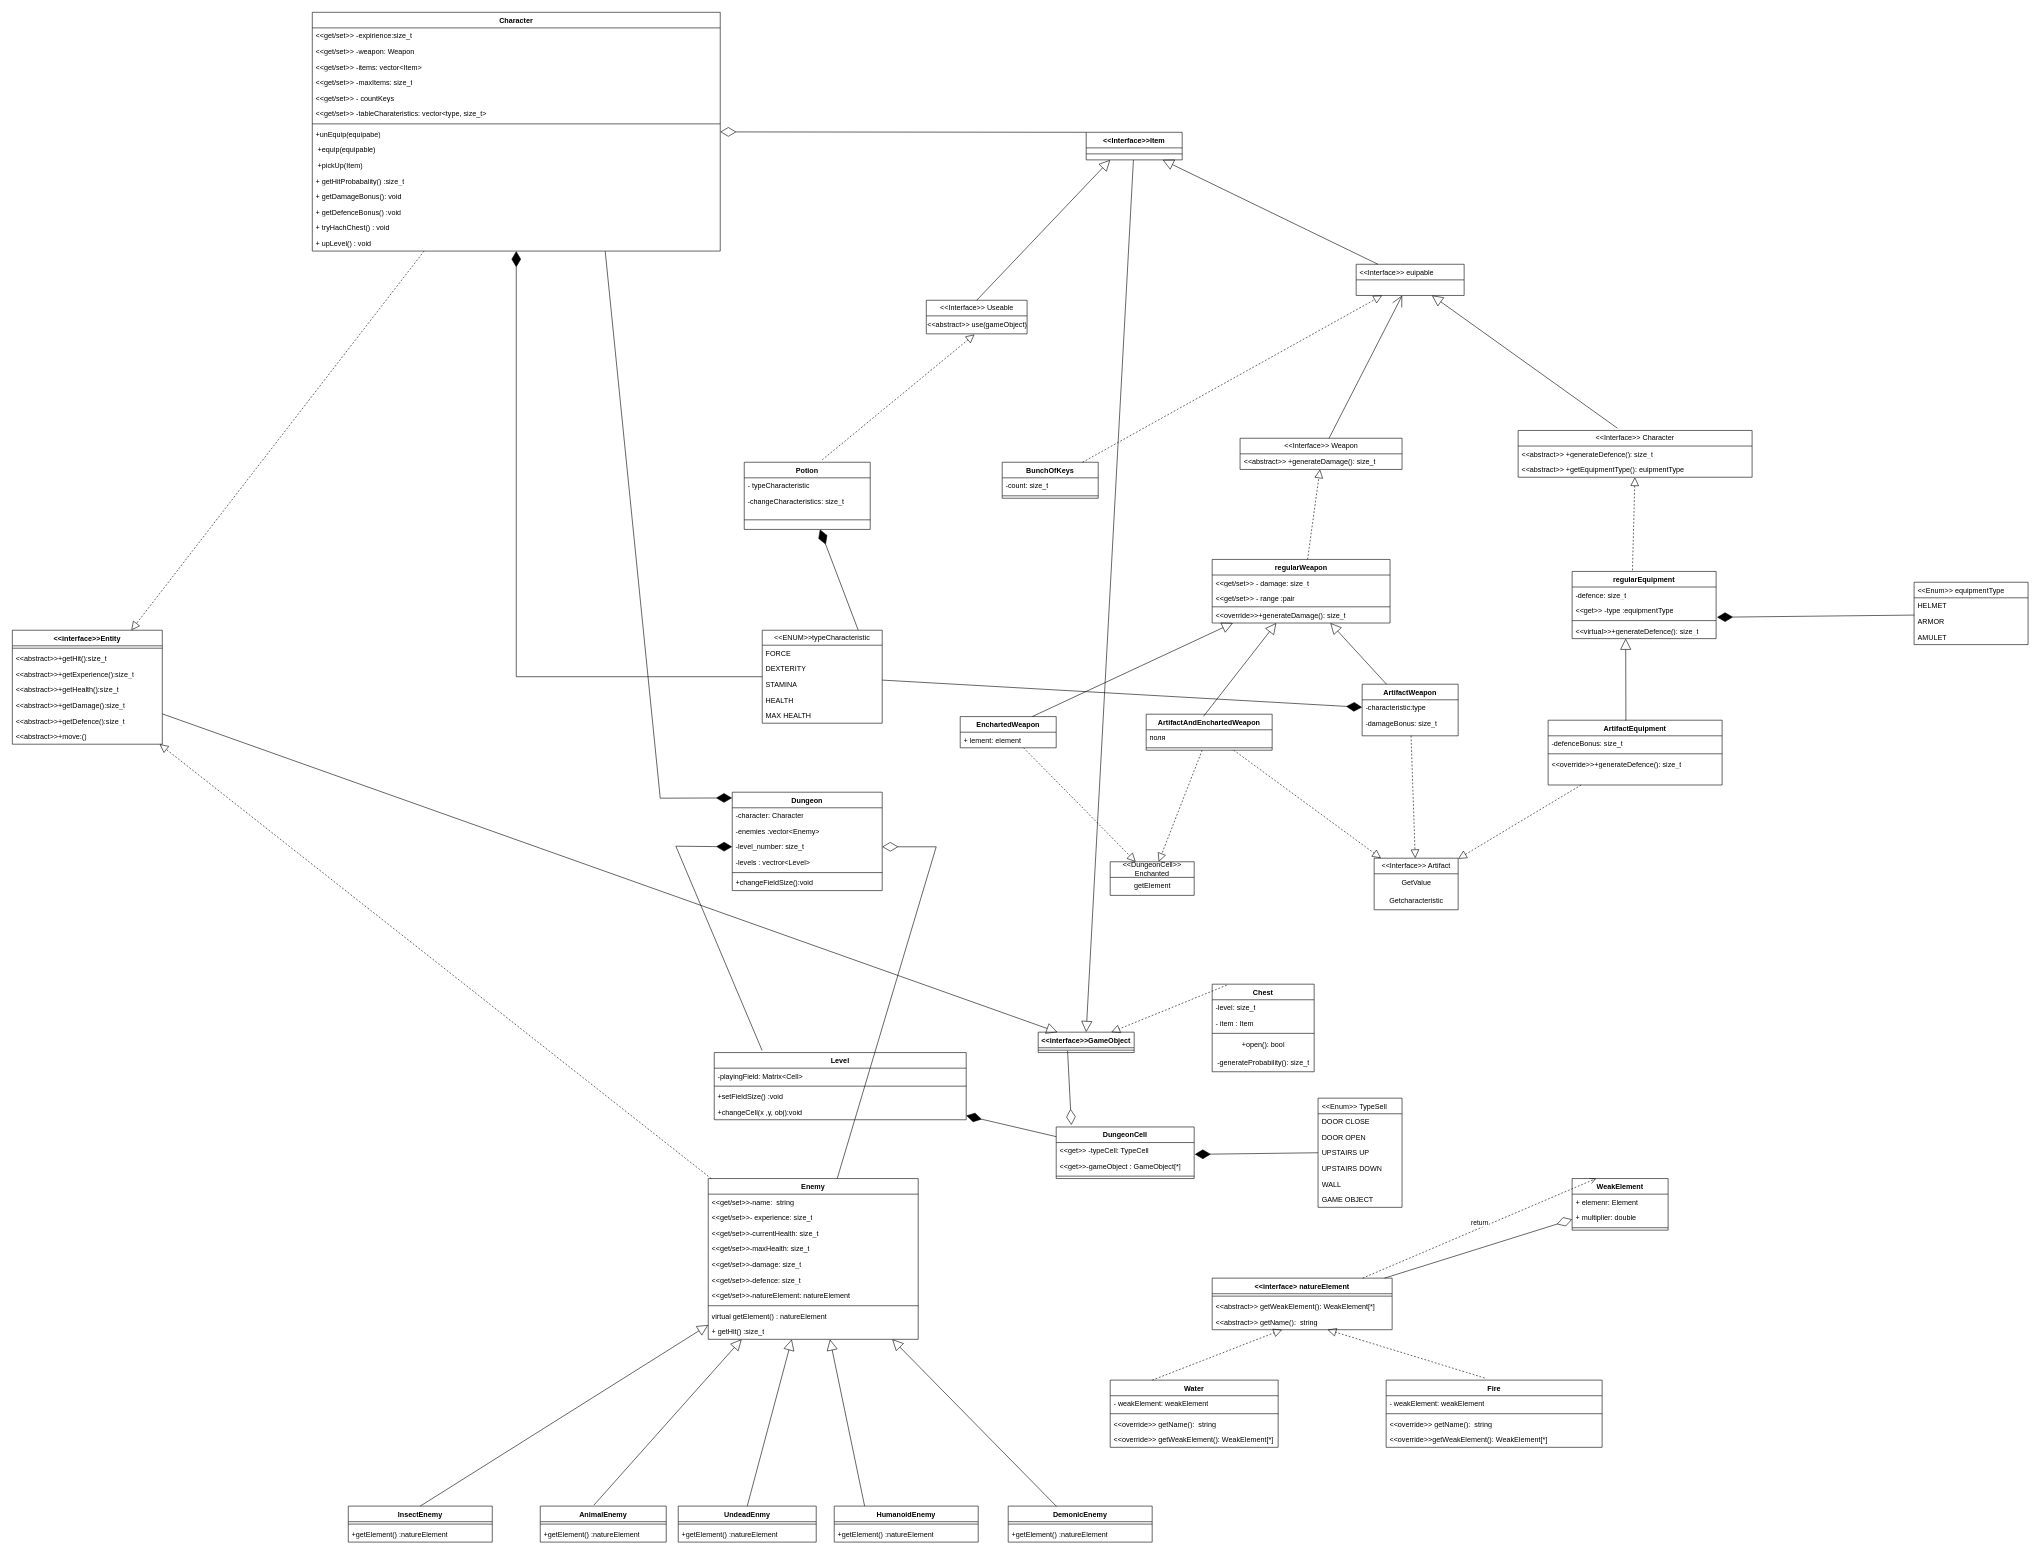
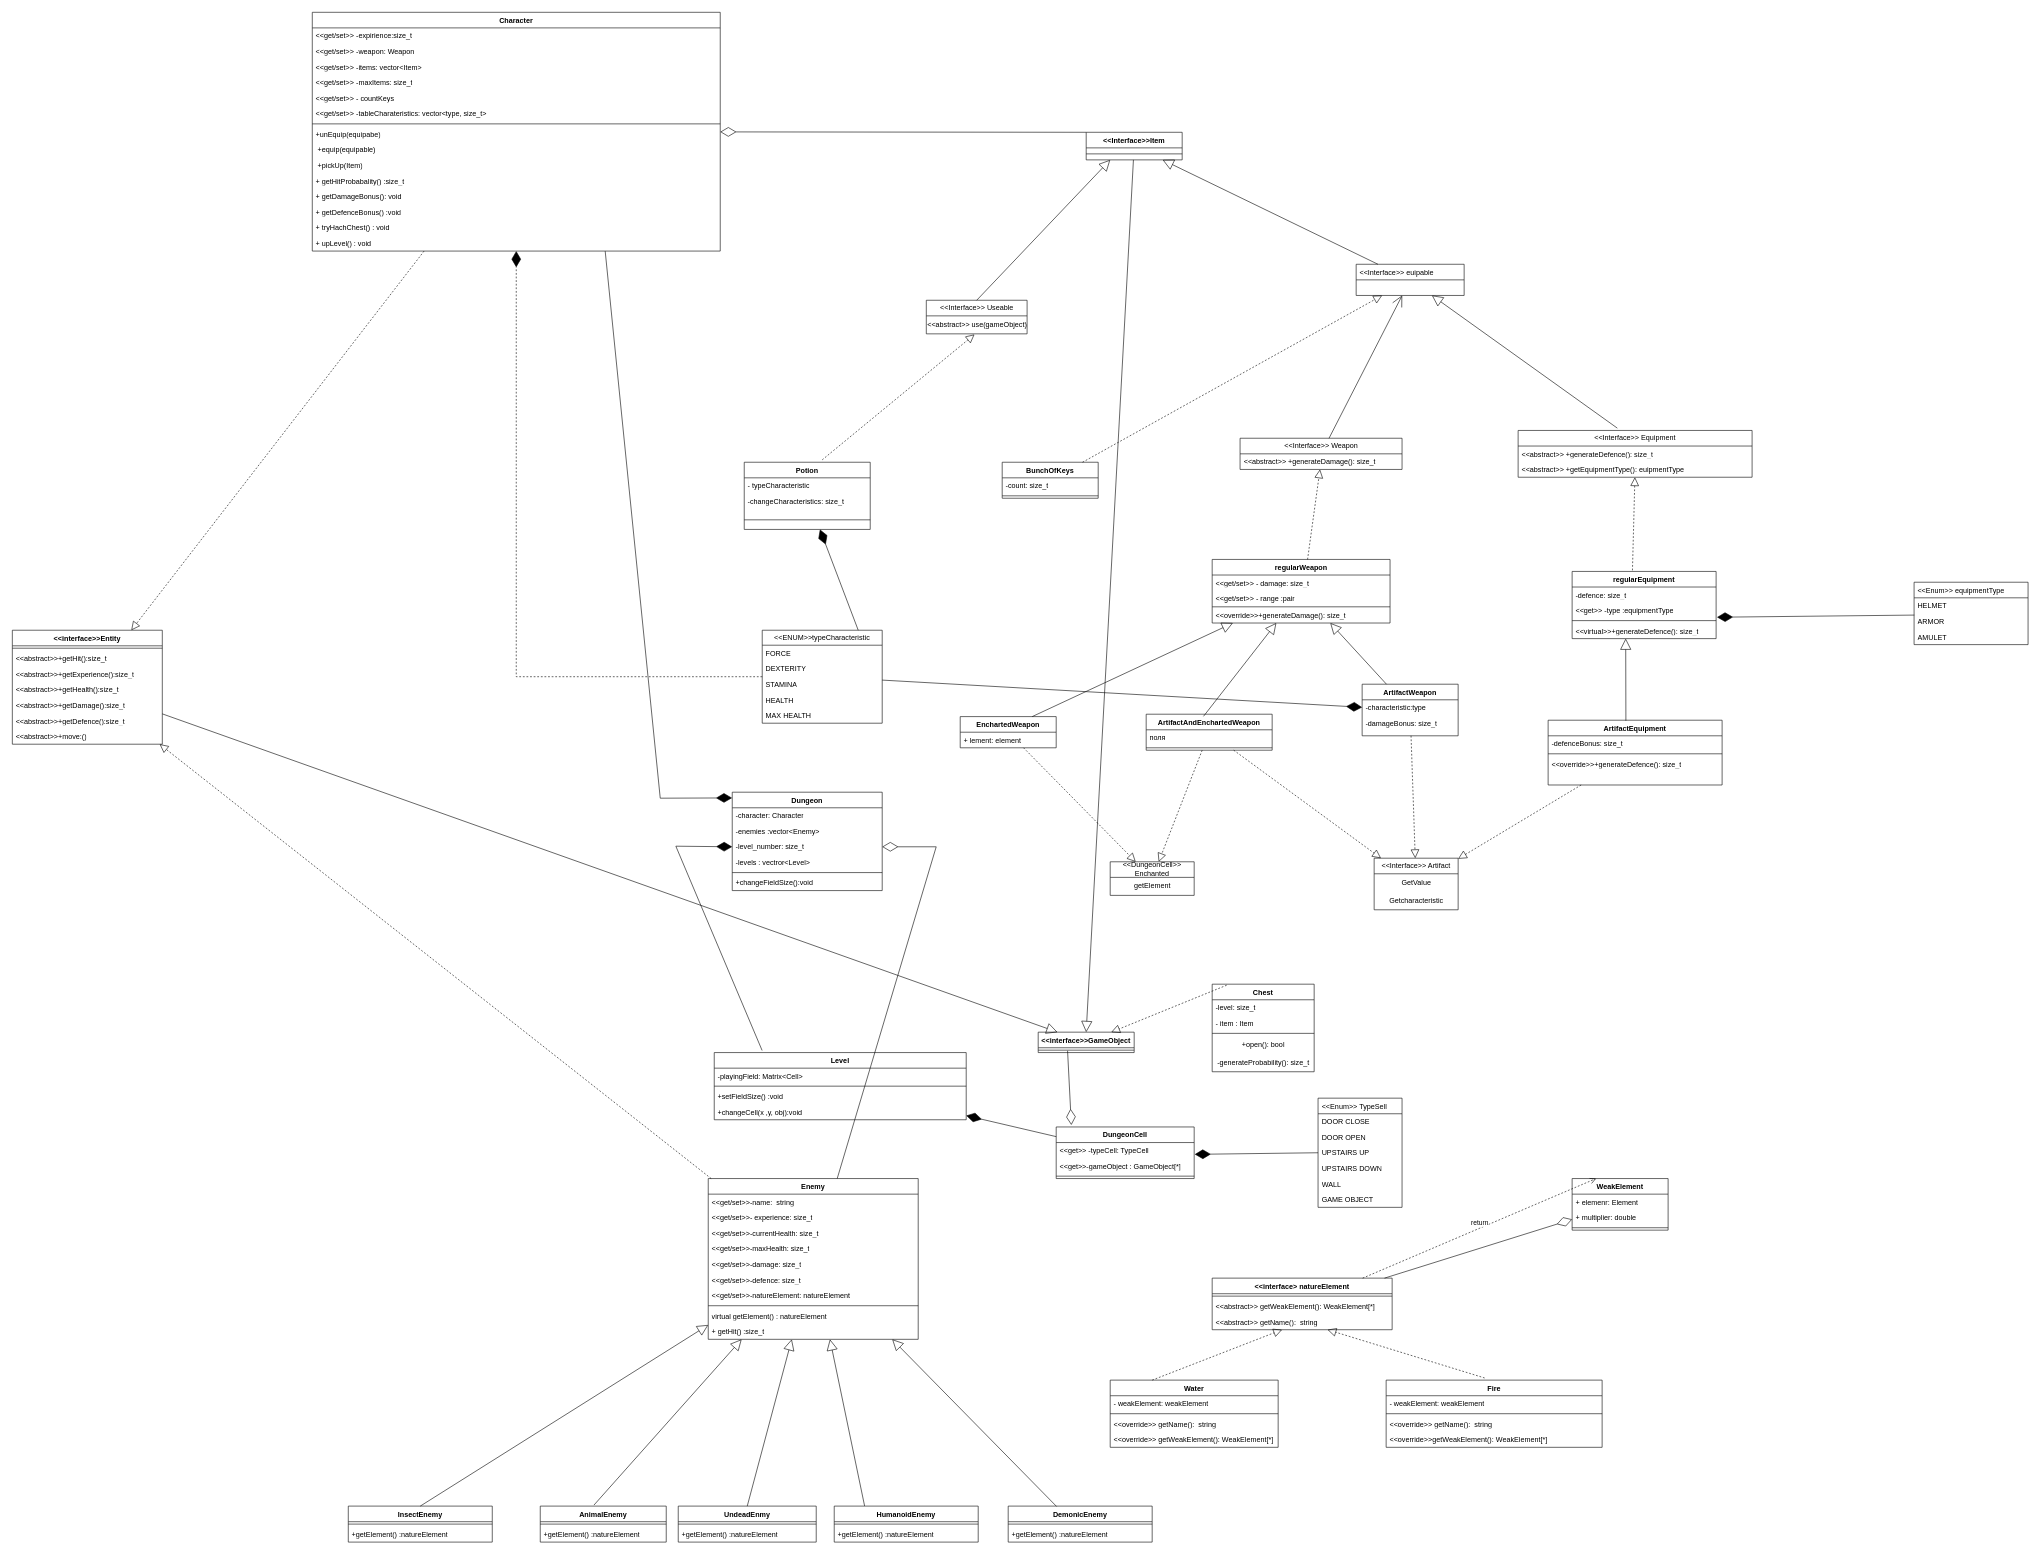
(1635, 438) -> (1635, 438)
(516, 595) -> (516, 595)
